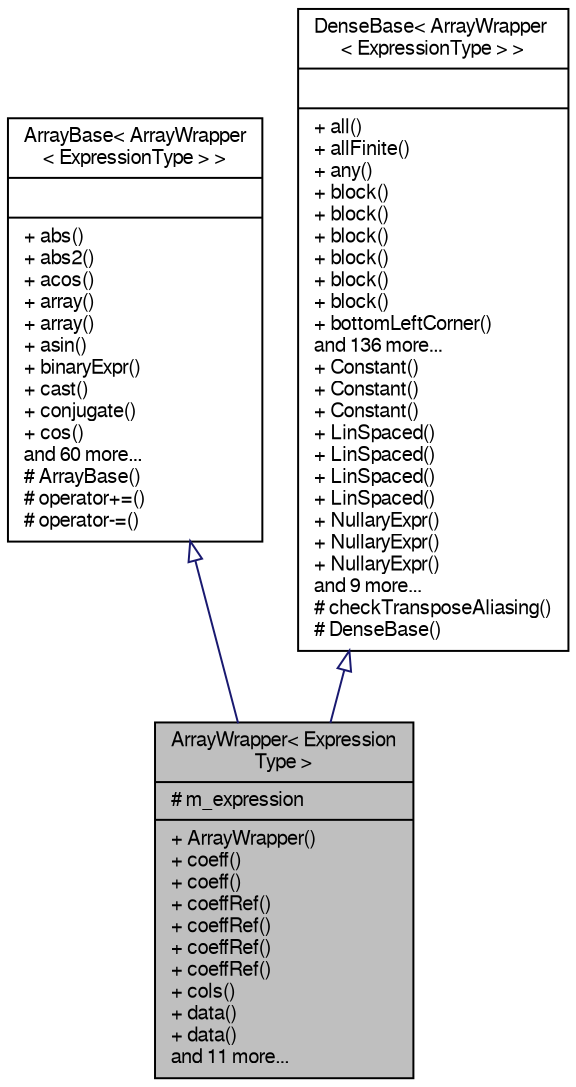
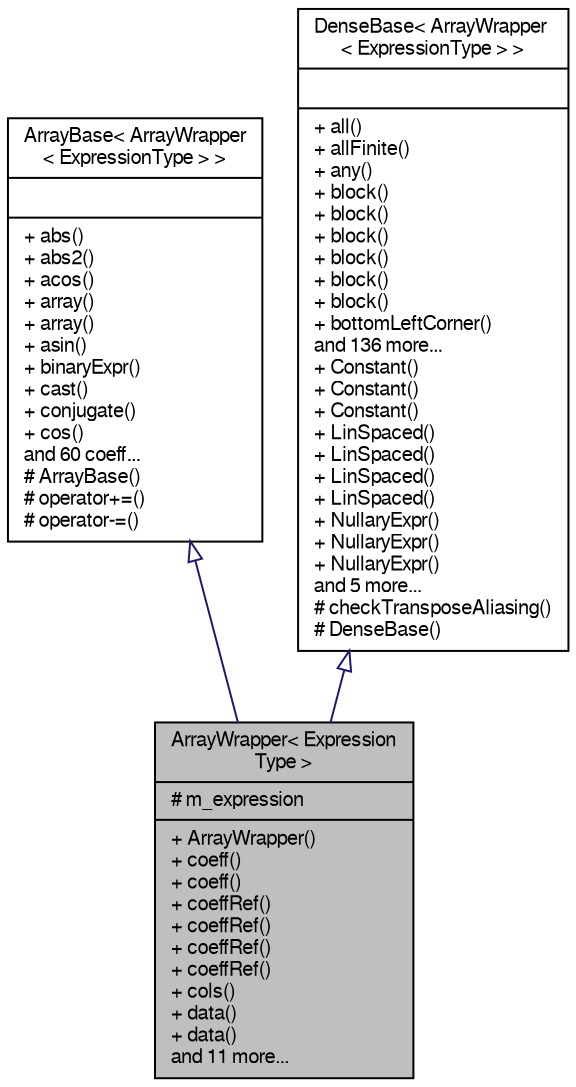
(83, 455) -> (82, 455)
(369, 586) -> (369, 586)
